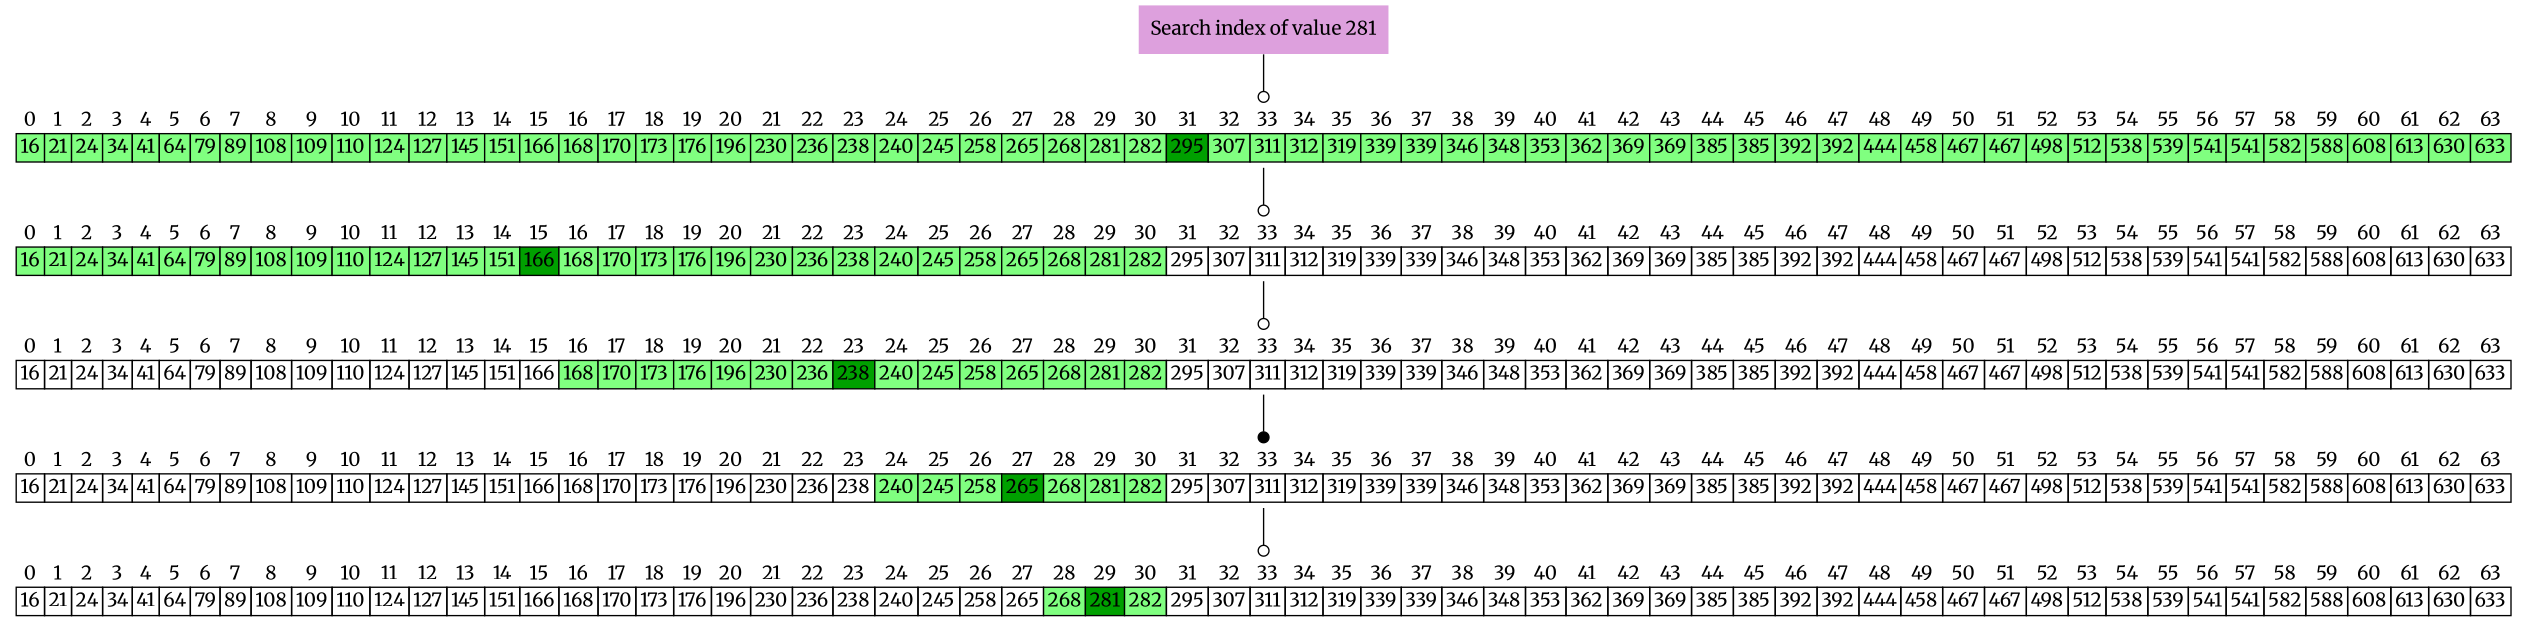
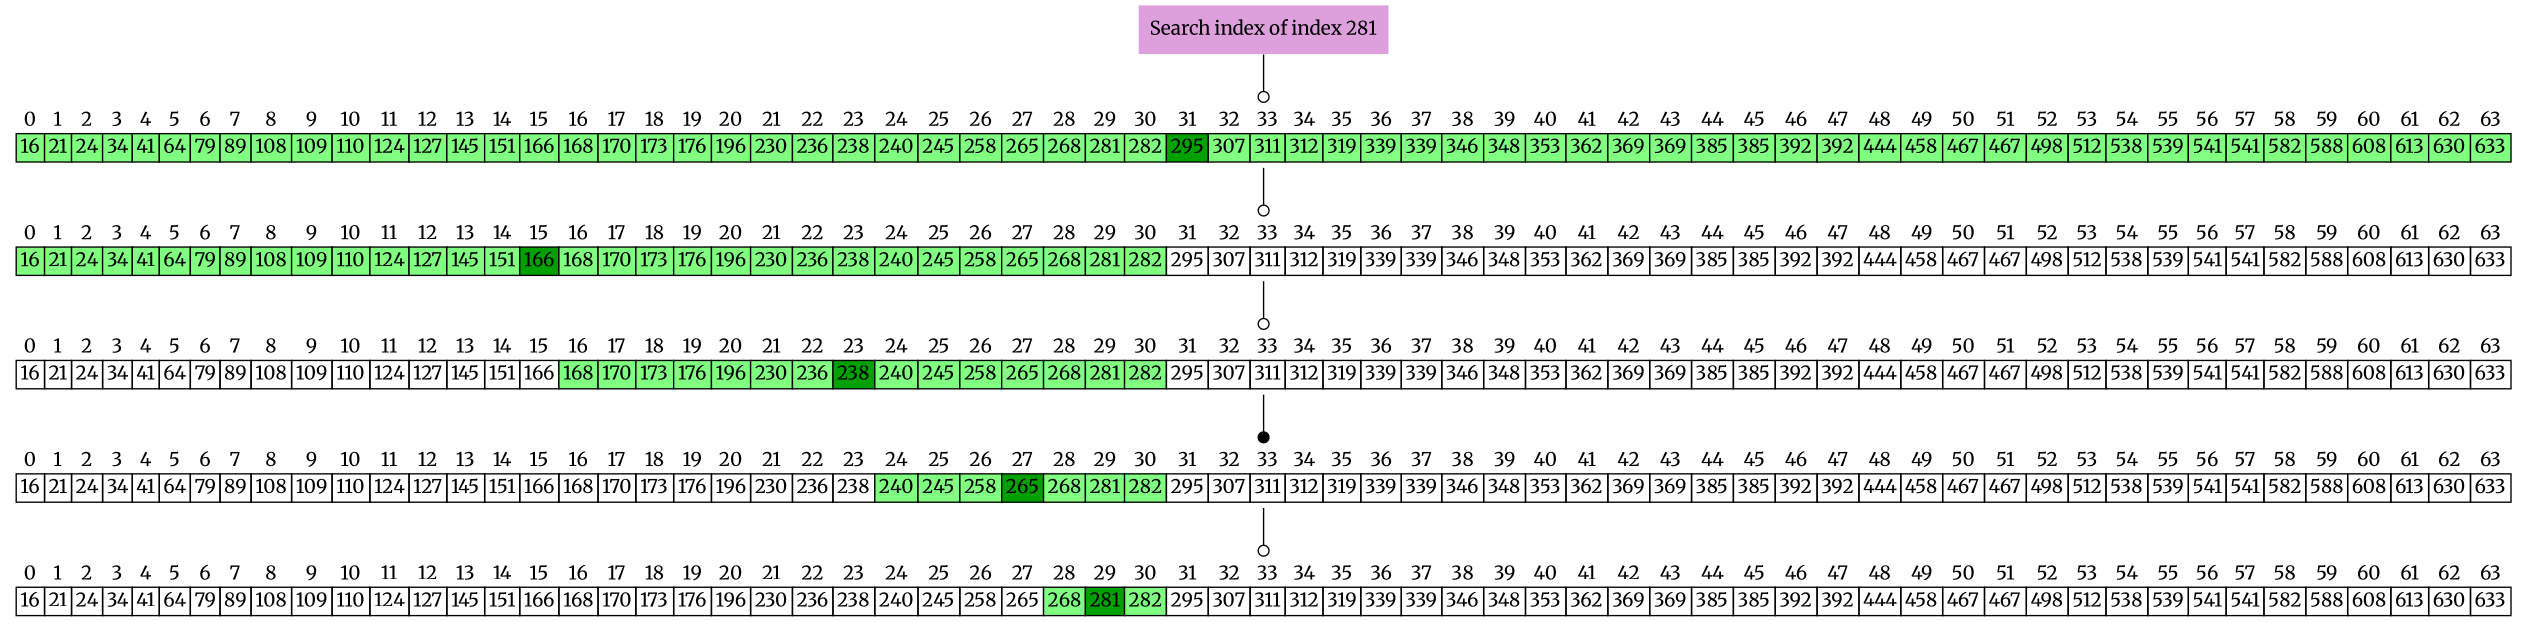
(1264, 30) -> (1264, 30)
